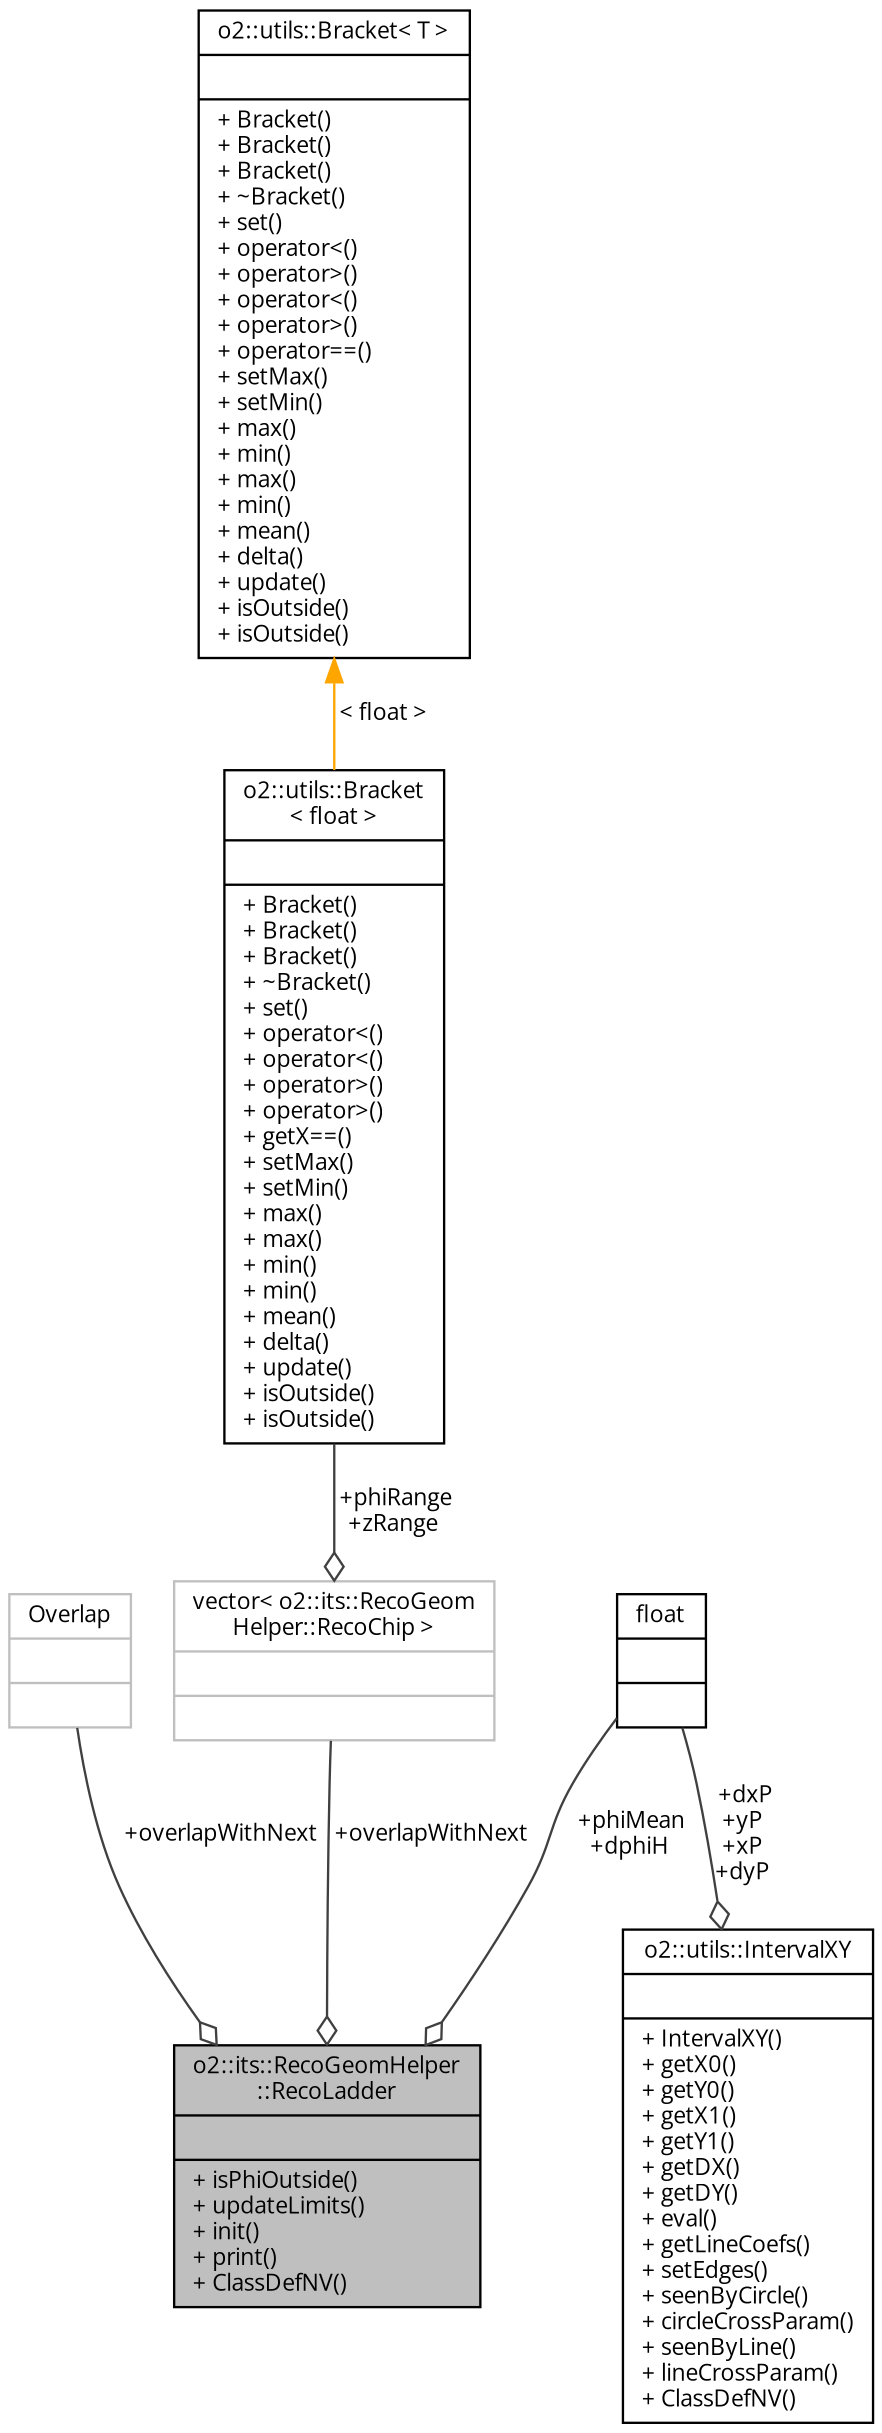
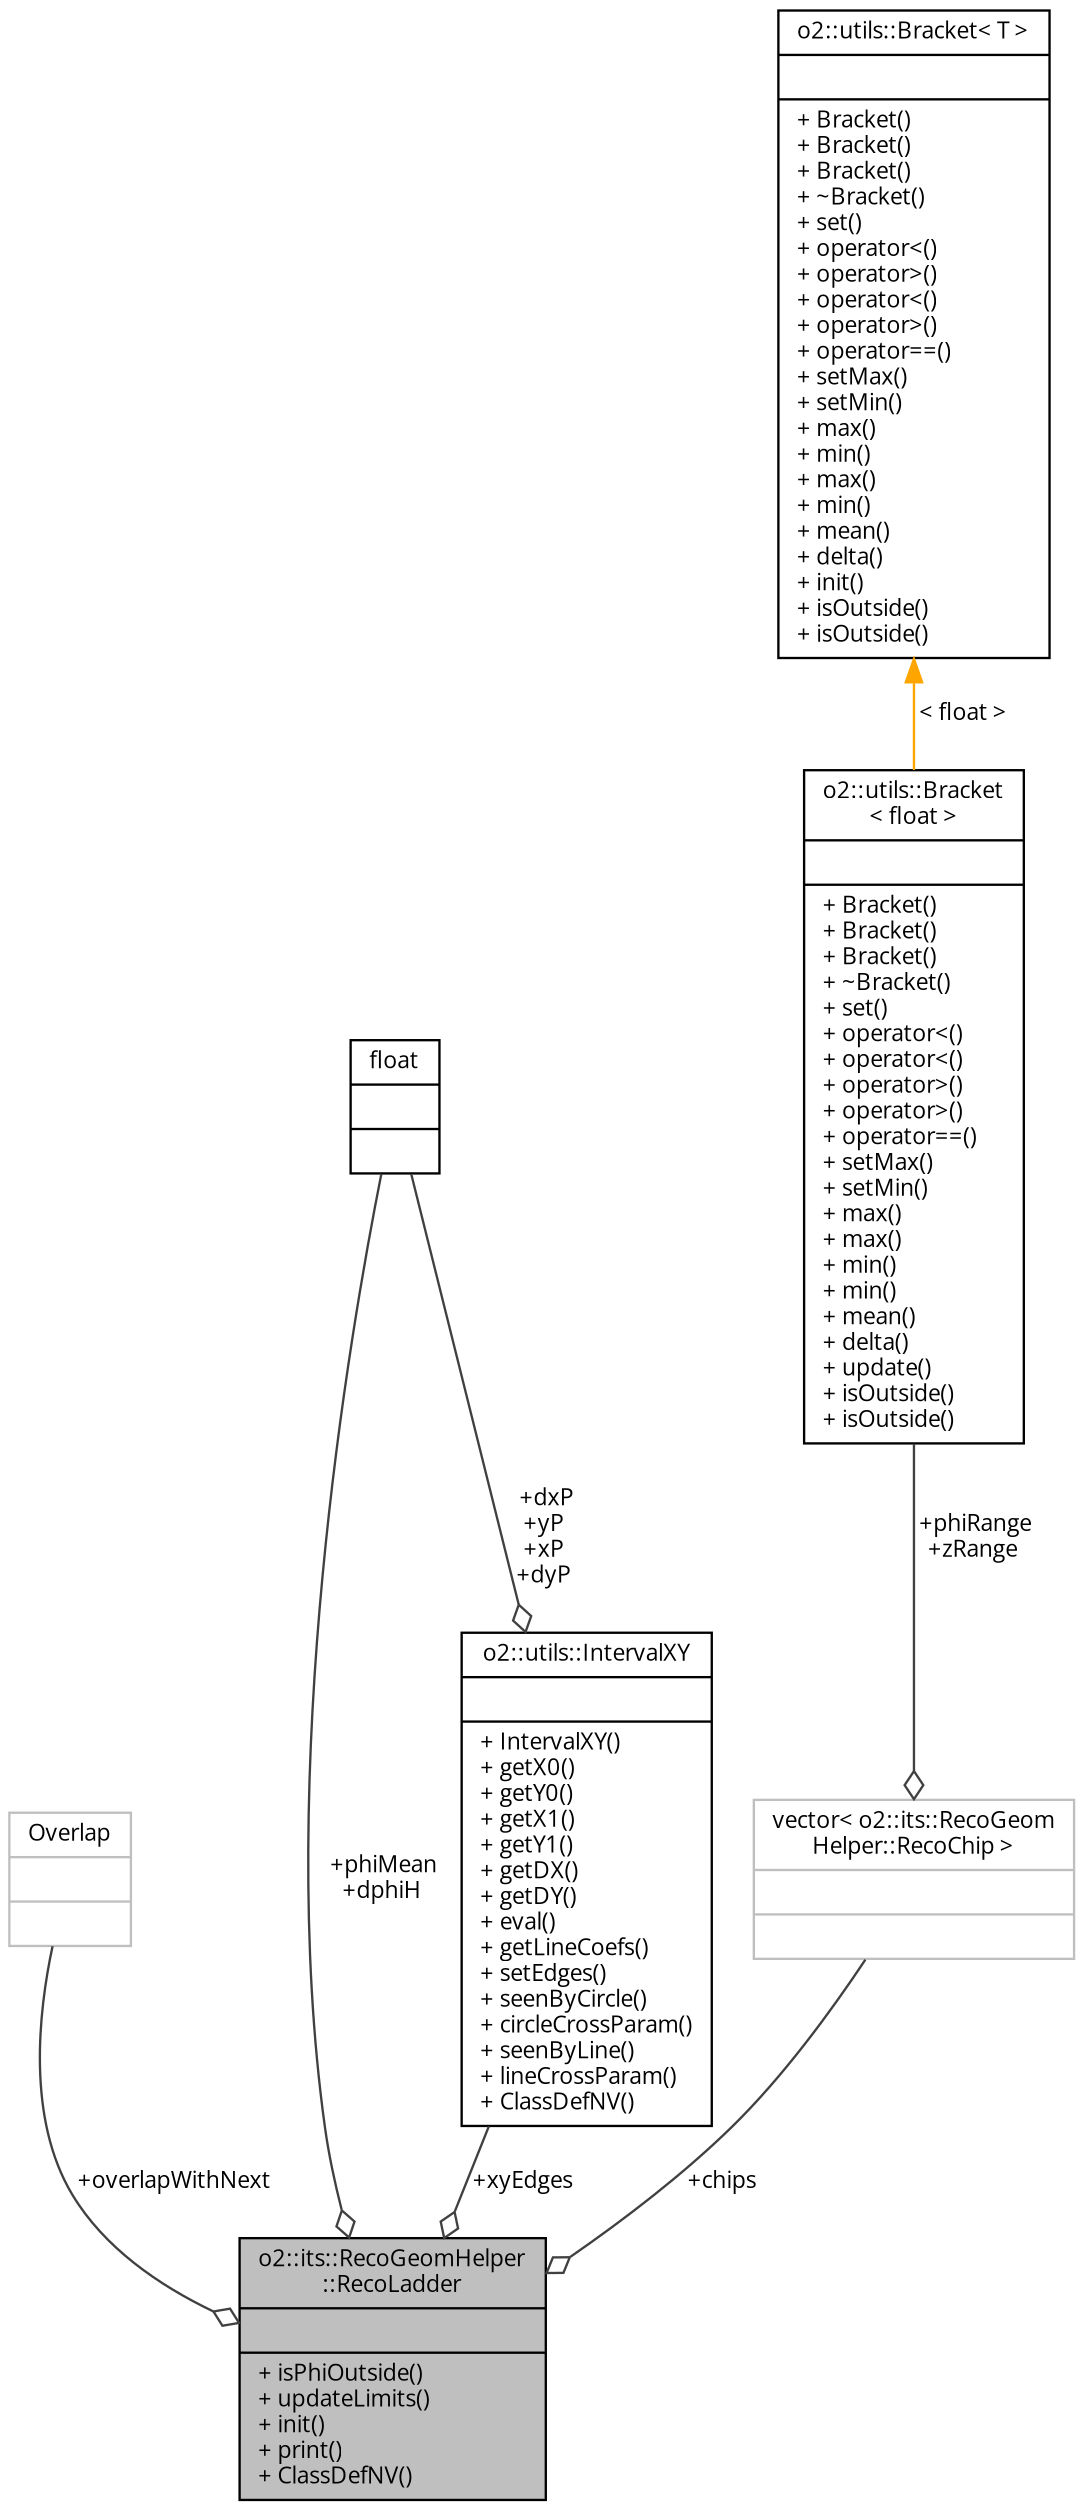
(272, 583) -> (831, 583)
(298, 1137) -> (901, 1137)
(429, 1835) -> (720, 2182)
none -> (472, 2169)
